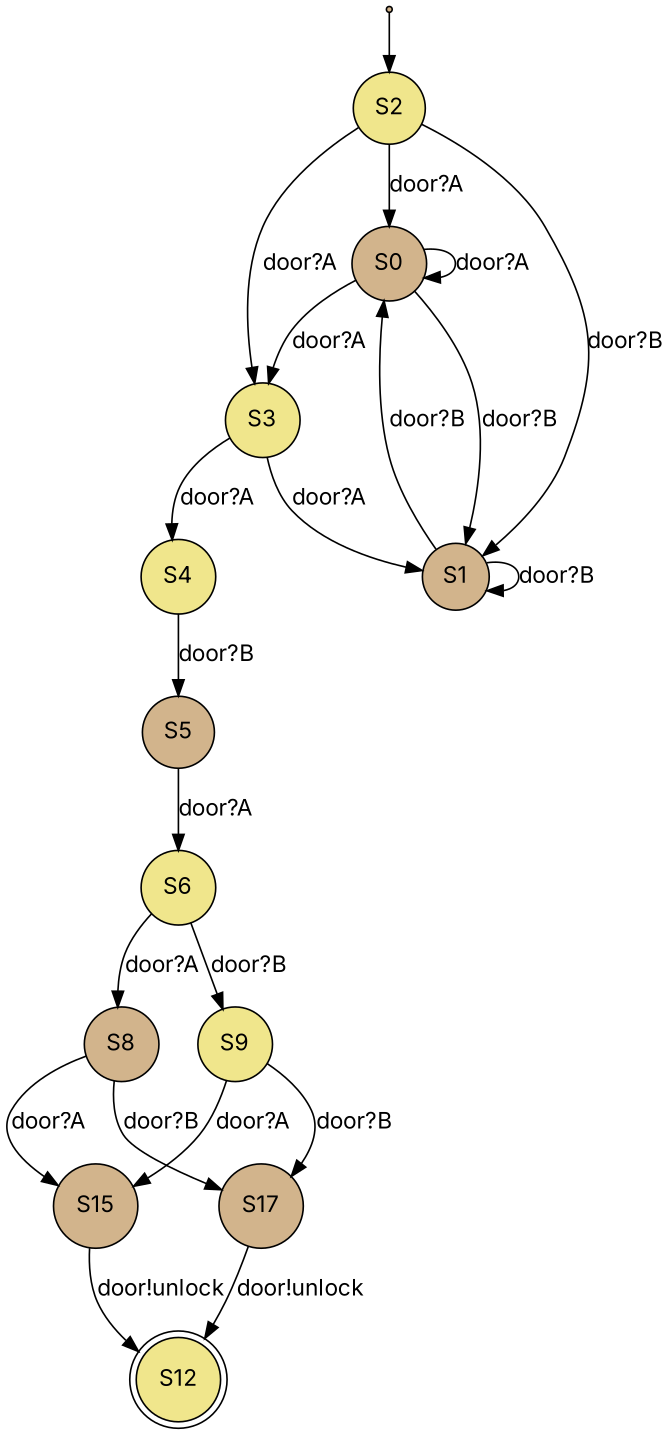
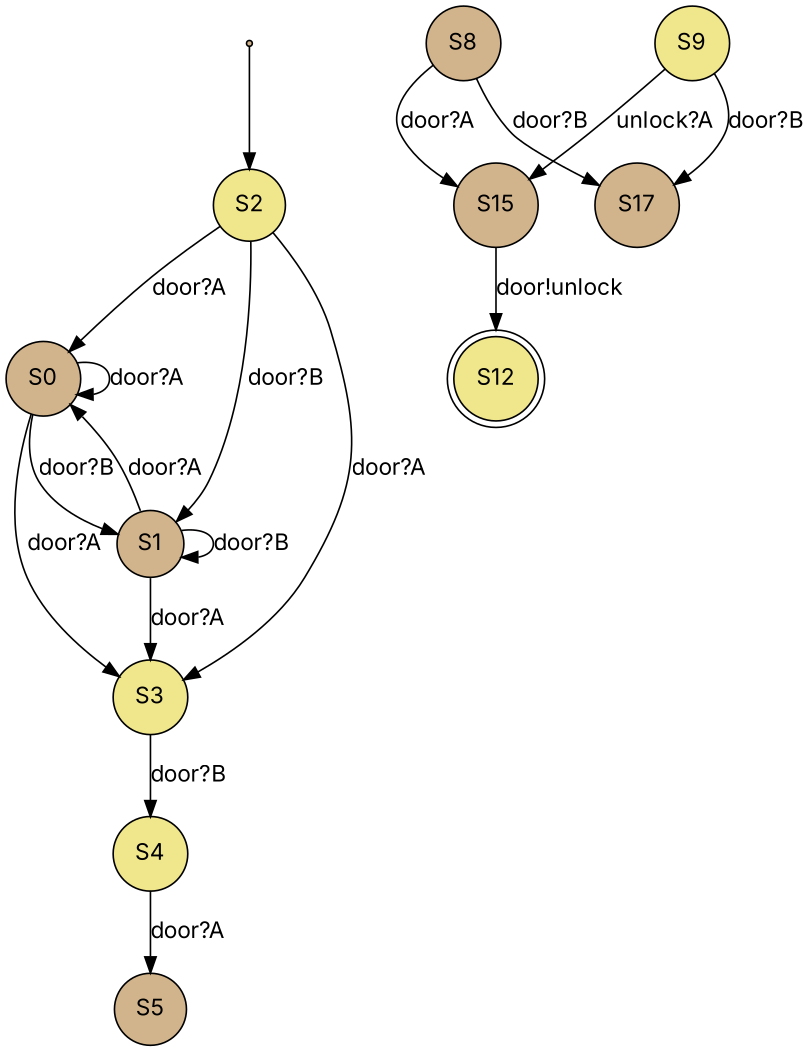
(427, 420) -> (165, 469)
(217, 498) -> (189, 776)
(319, 533) -> (150, 611)
(217, 655) -> (188, 932)
(178, 888) -> none
(253, 1123) -> (666, 122)
(233, 1286) -> none
